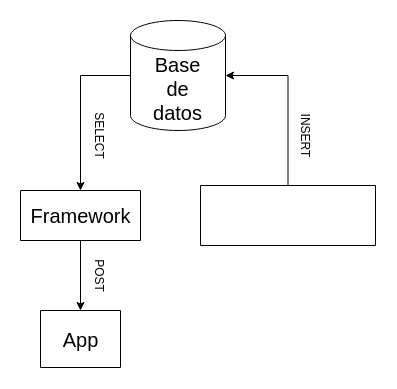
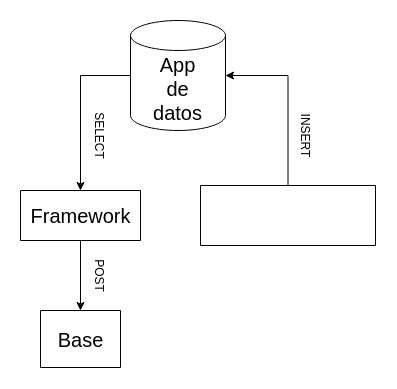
(178, 89) -> (178, 89)
(81, 340) -> (81, 340)
